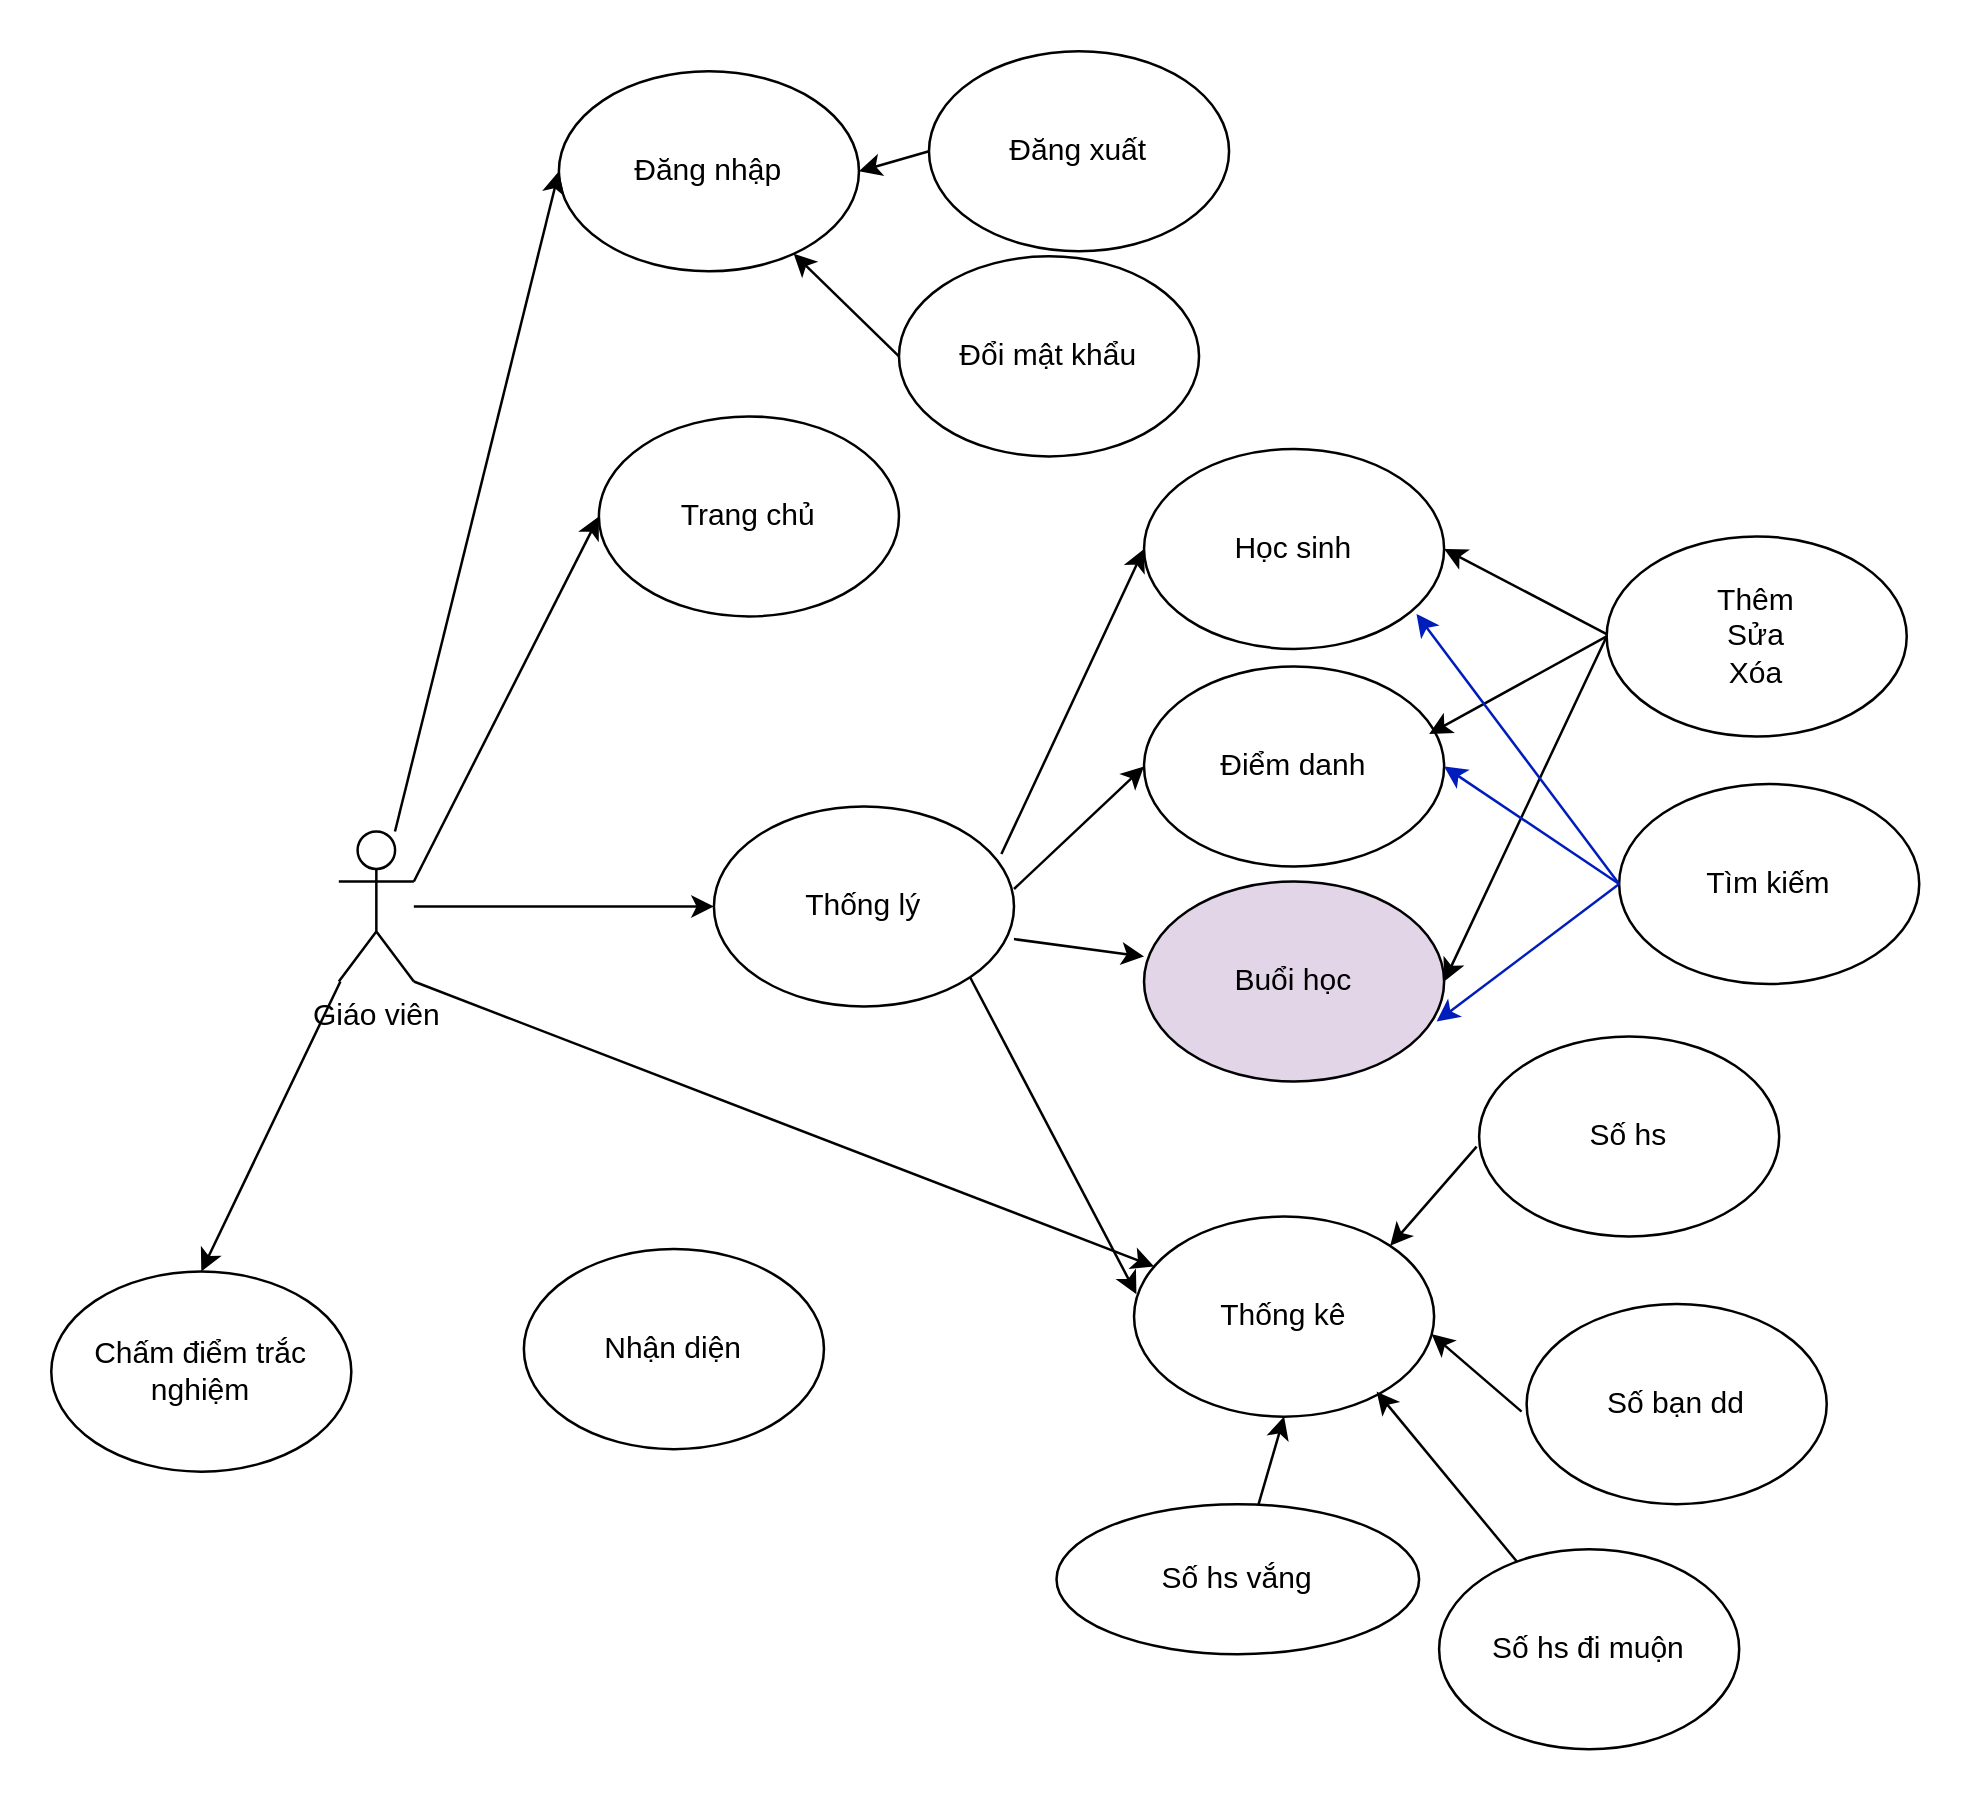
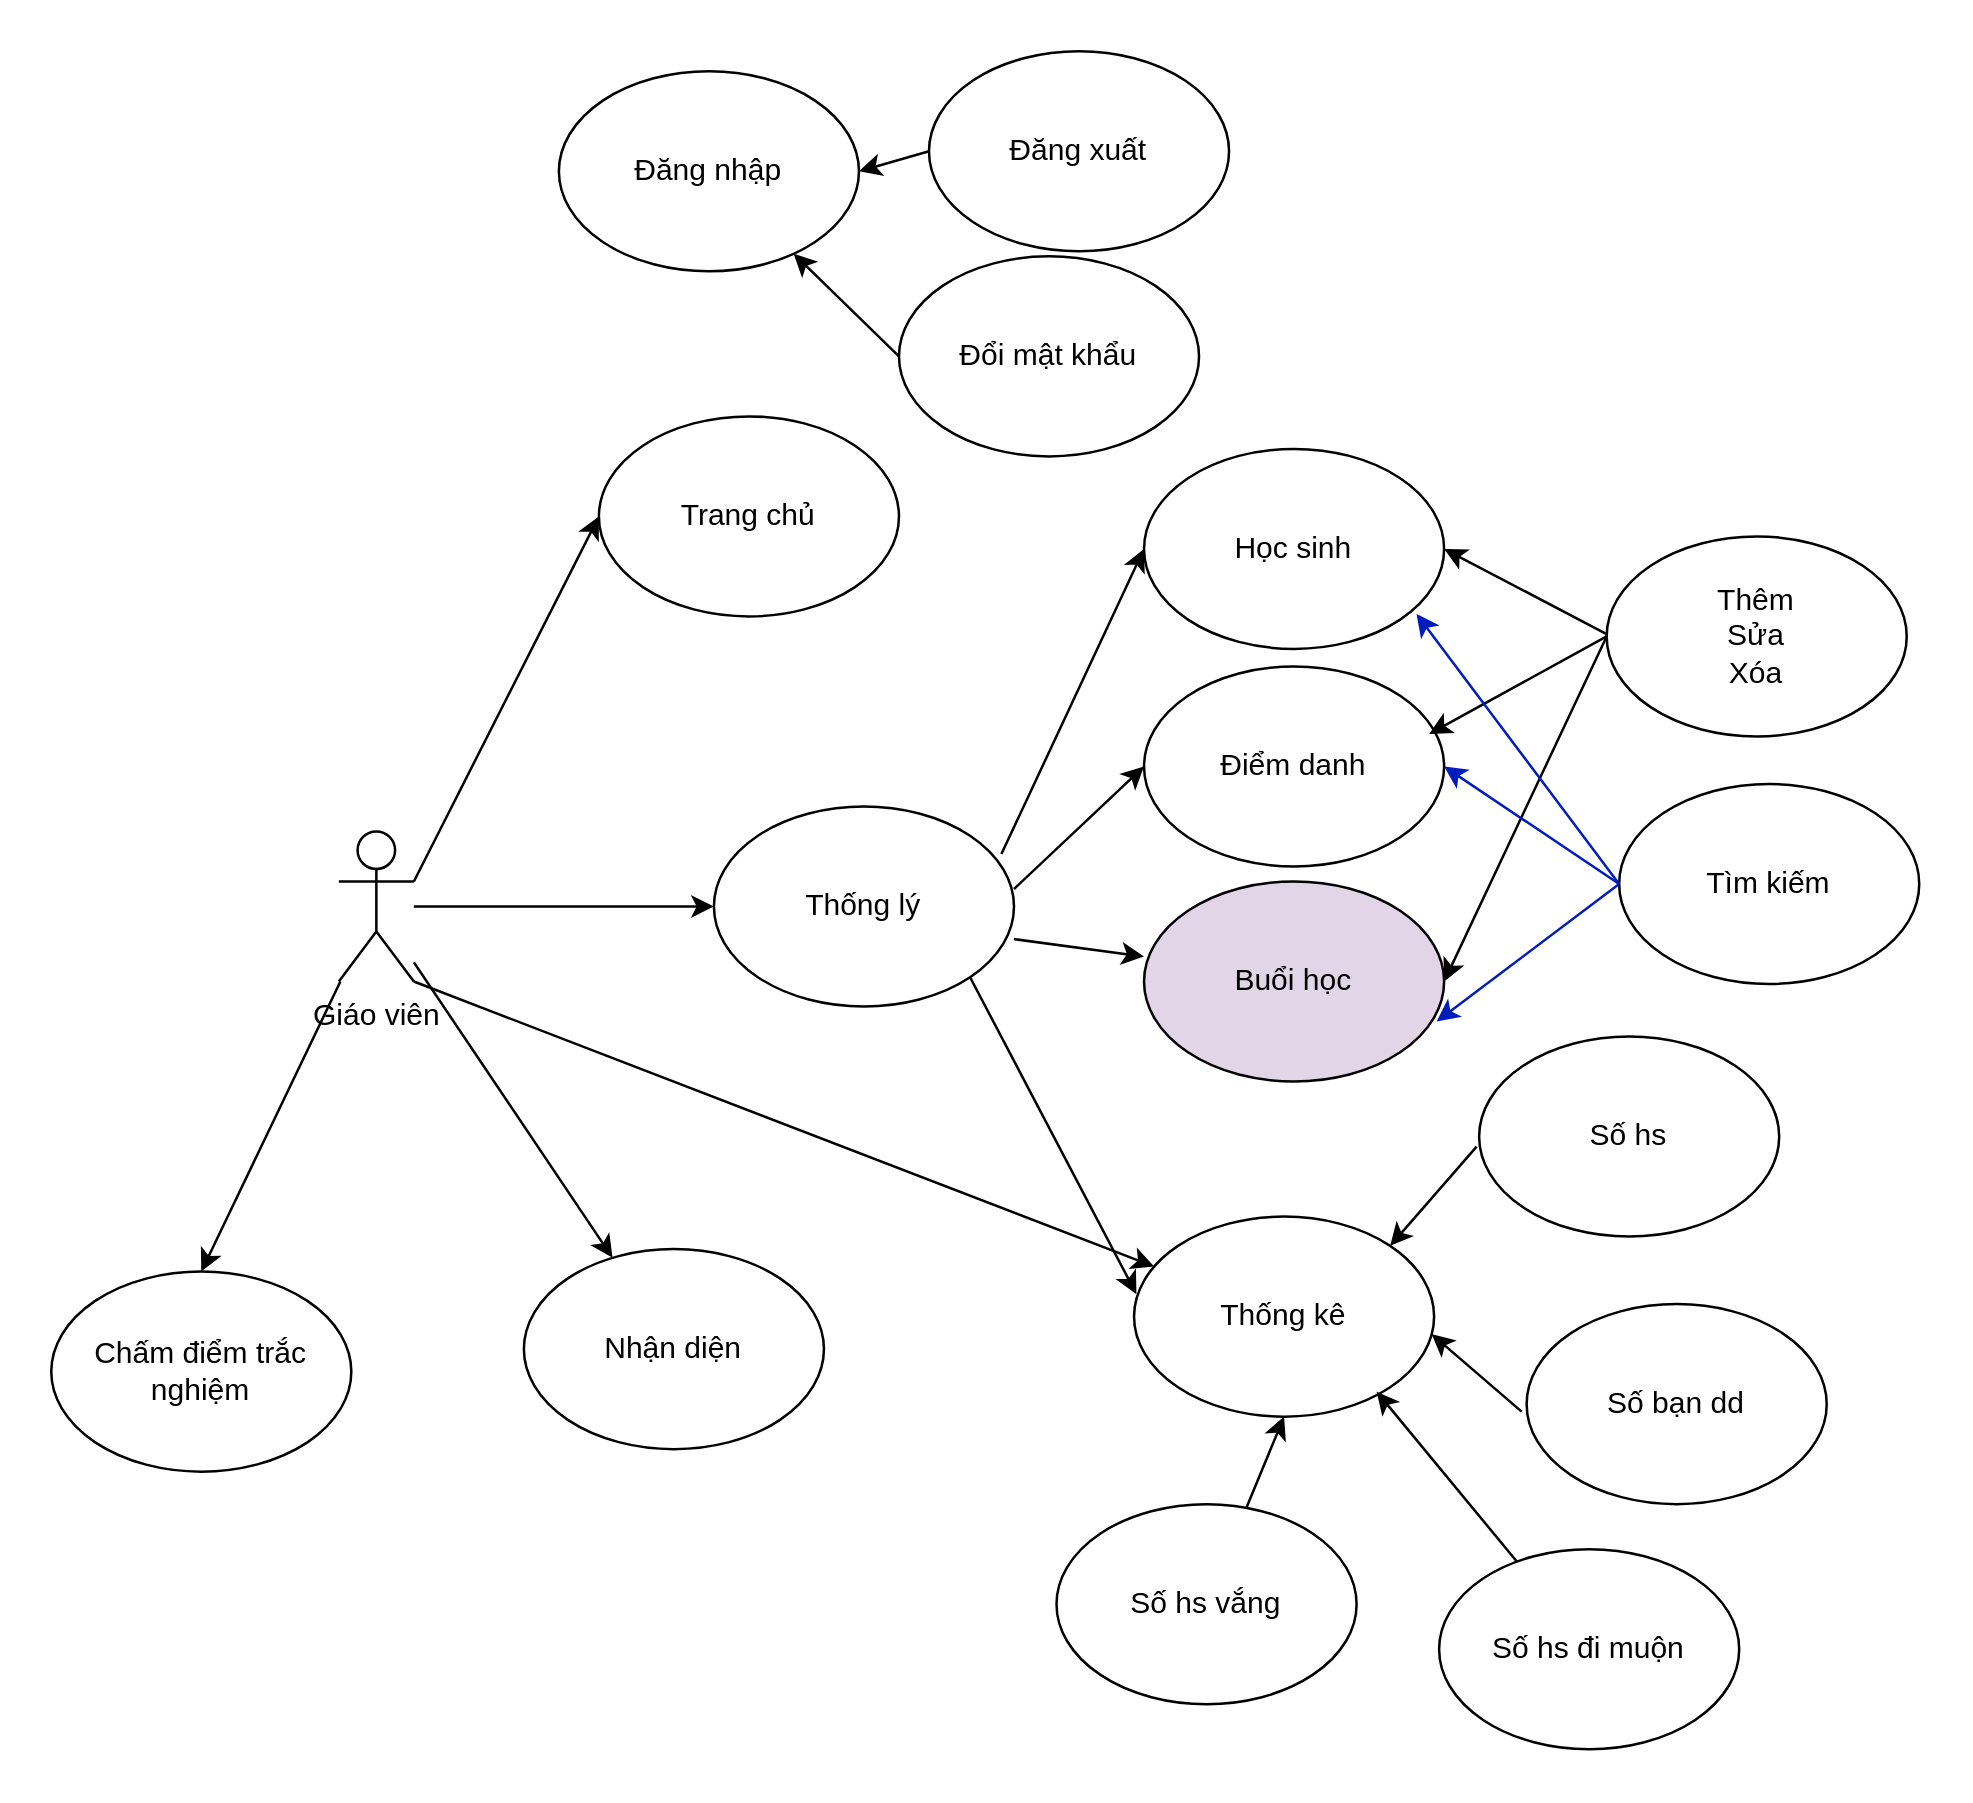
(475, 509) -> (520, 1120)
(1238, 1579) -> (1206, 1604)
